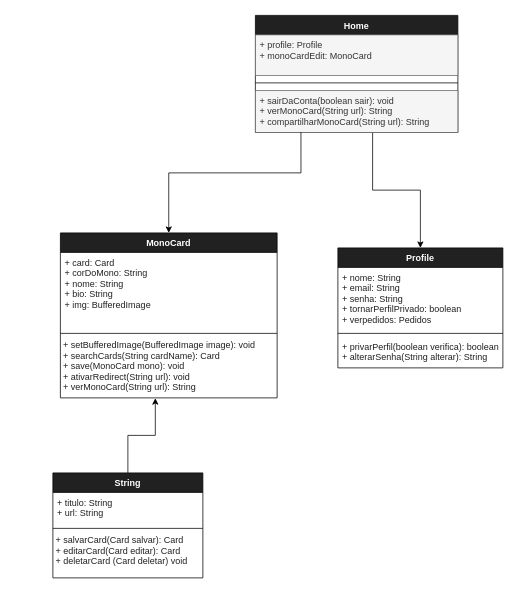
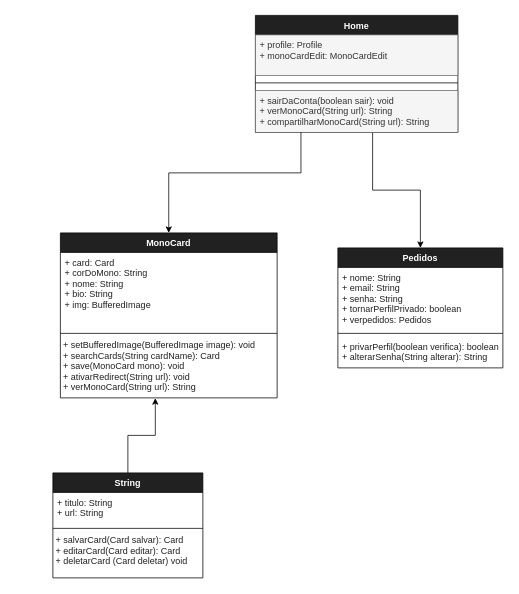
(297, 45) -> (297, 45)
(420, 258) -> (420, 258)
